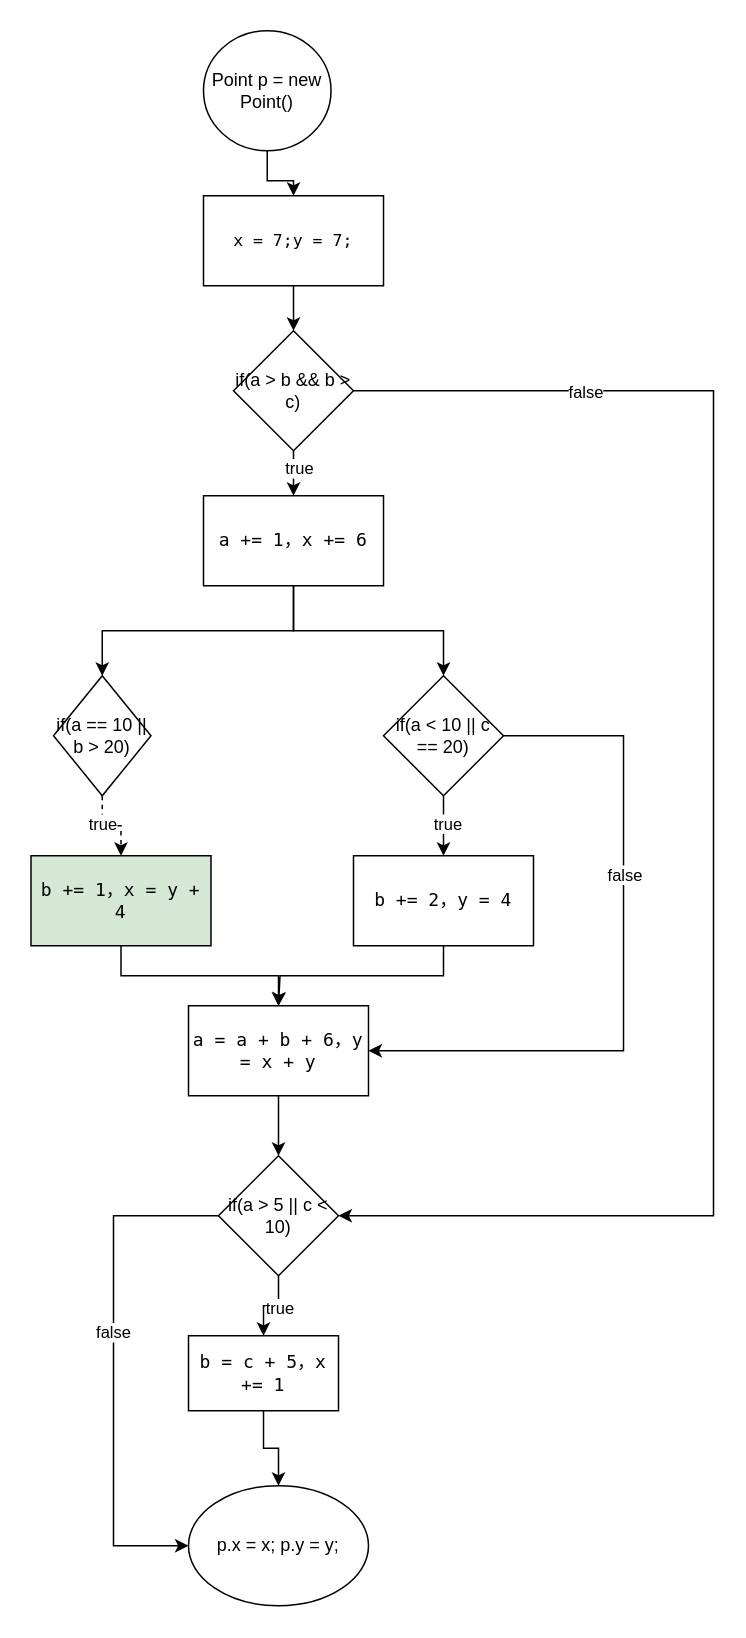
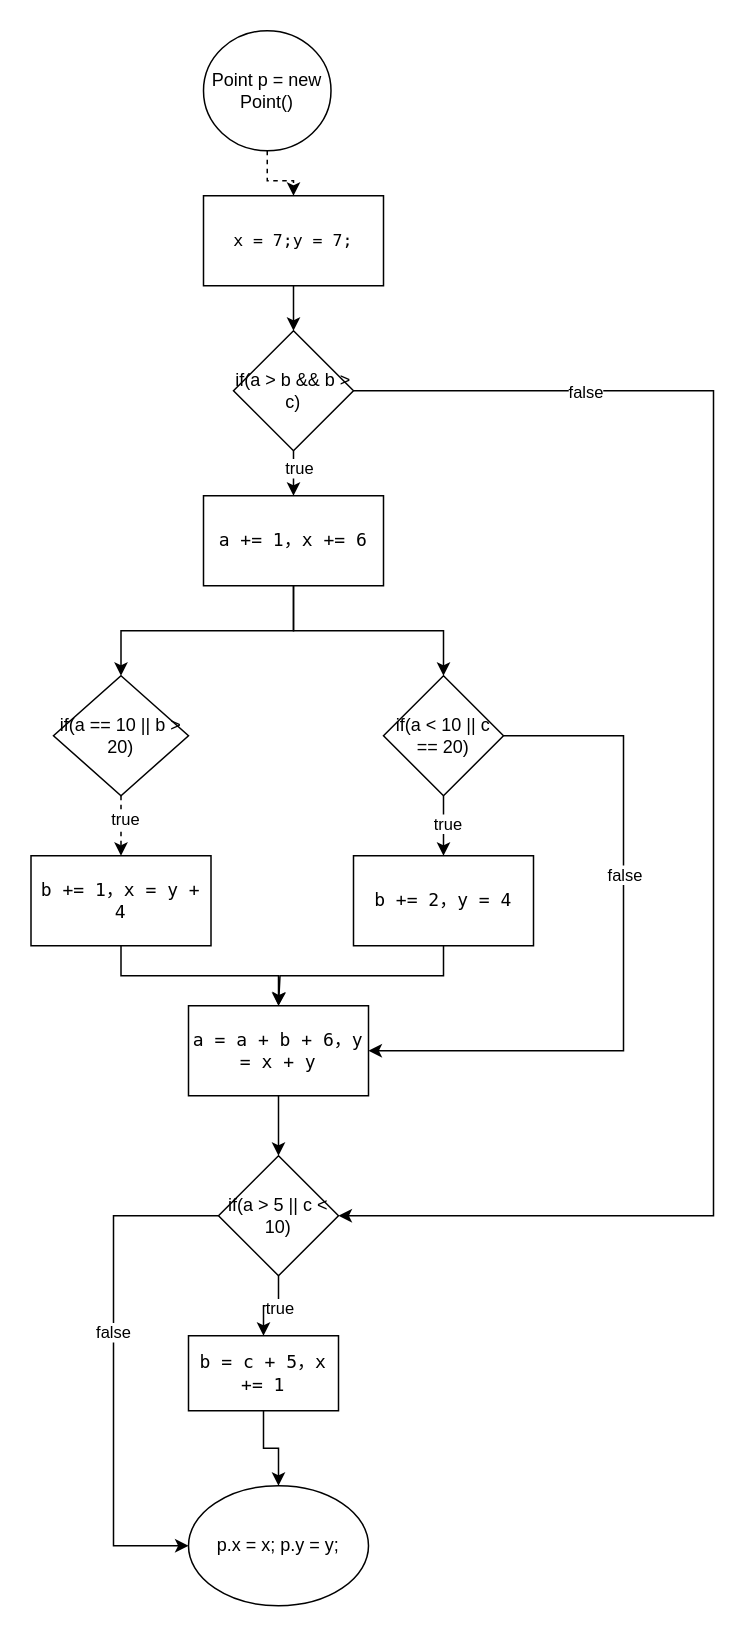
(268, 181) -> (268, 181)
(102, 736) -> (121, 736)
(121, 901) -> (121, 901)
